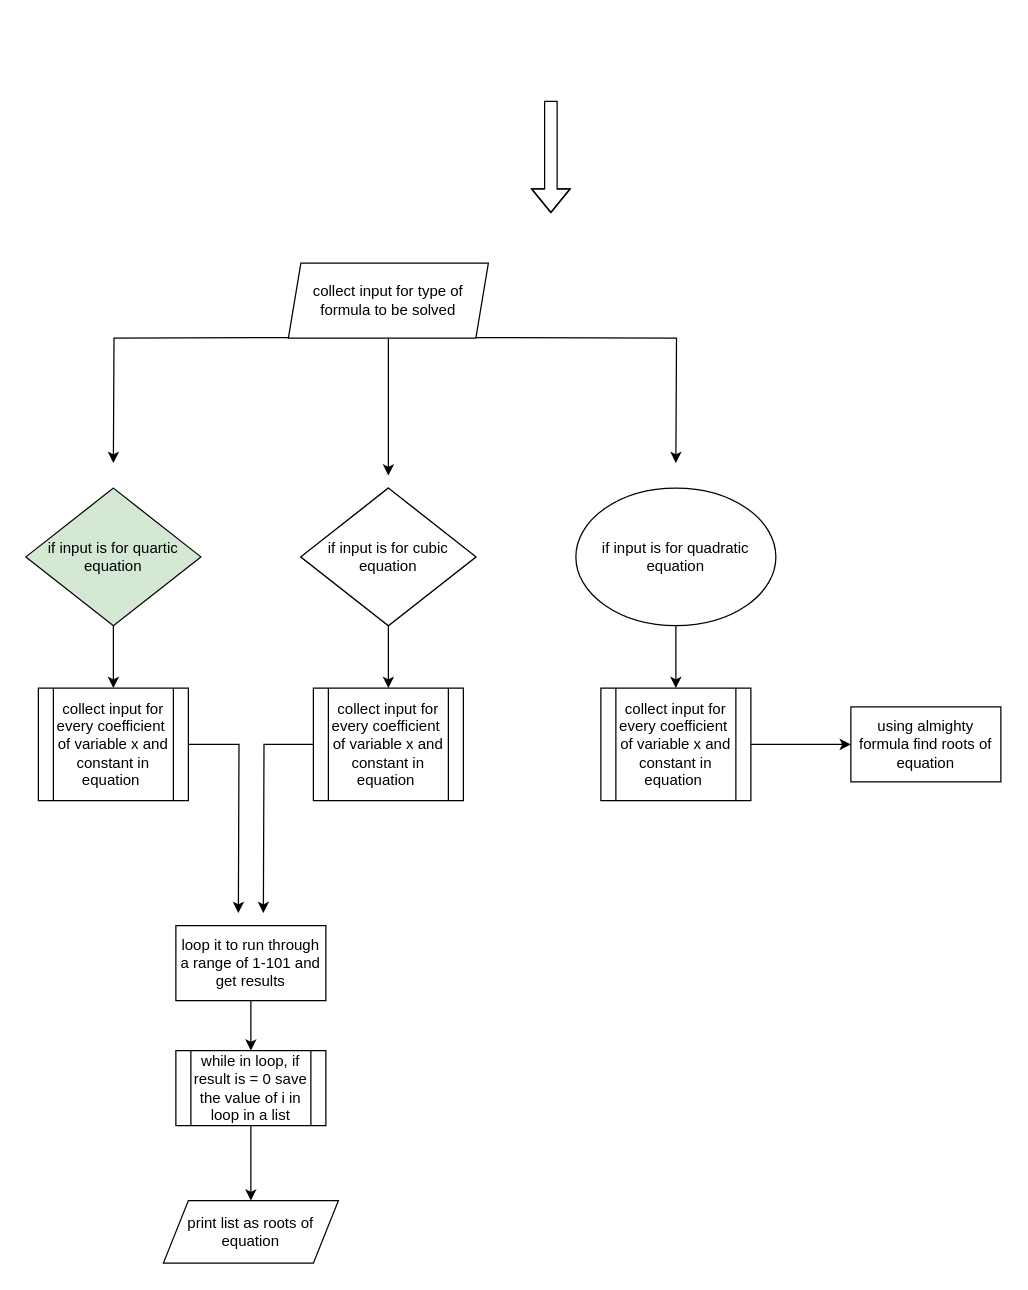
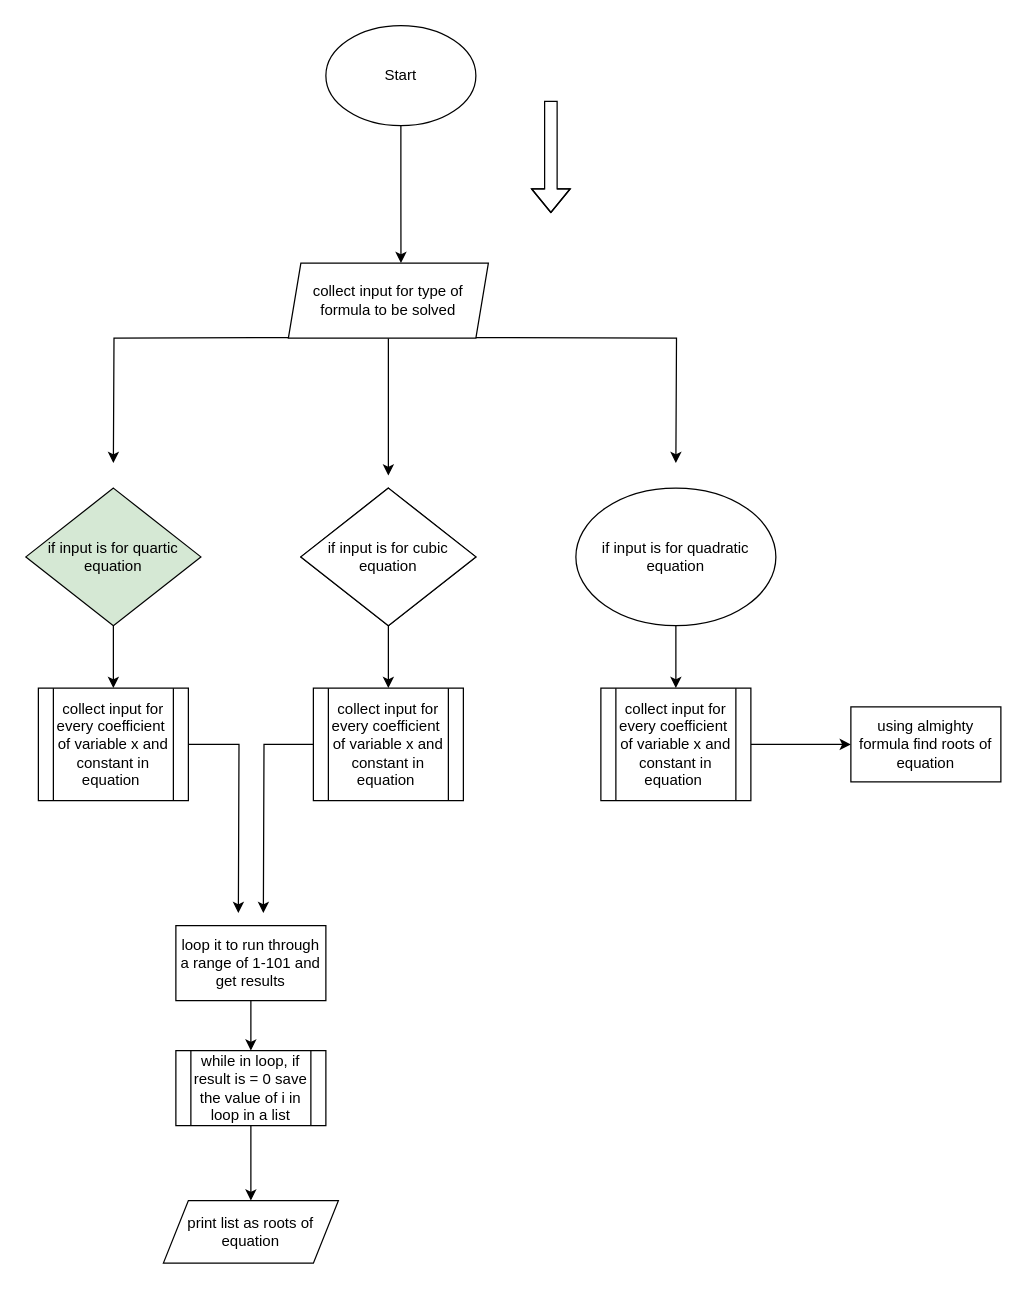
none -> (401, 76)
none -> (401, 190)
